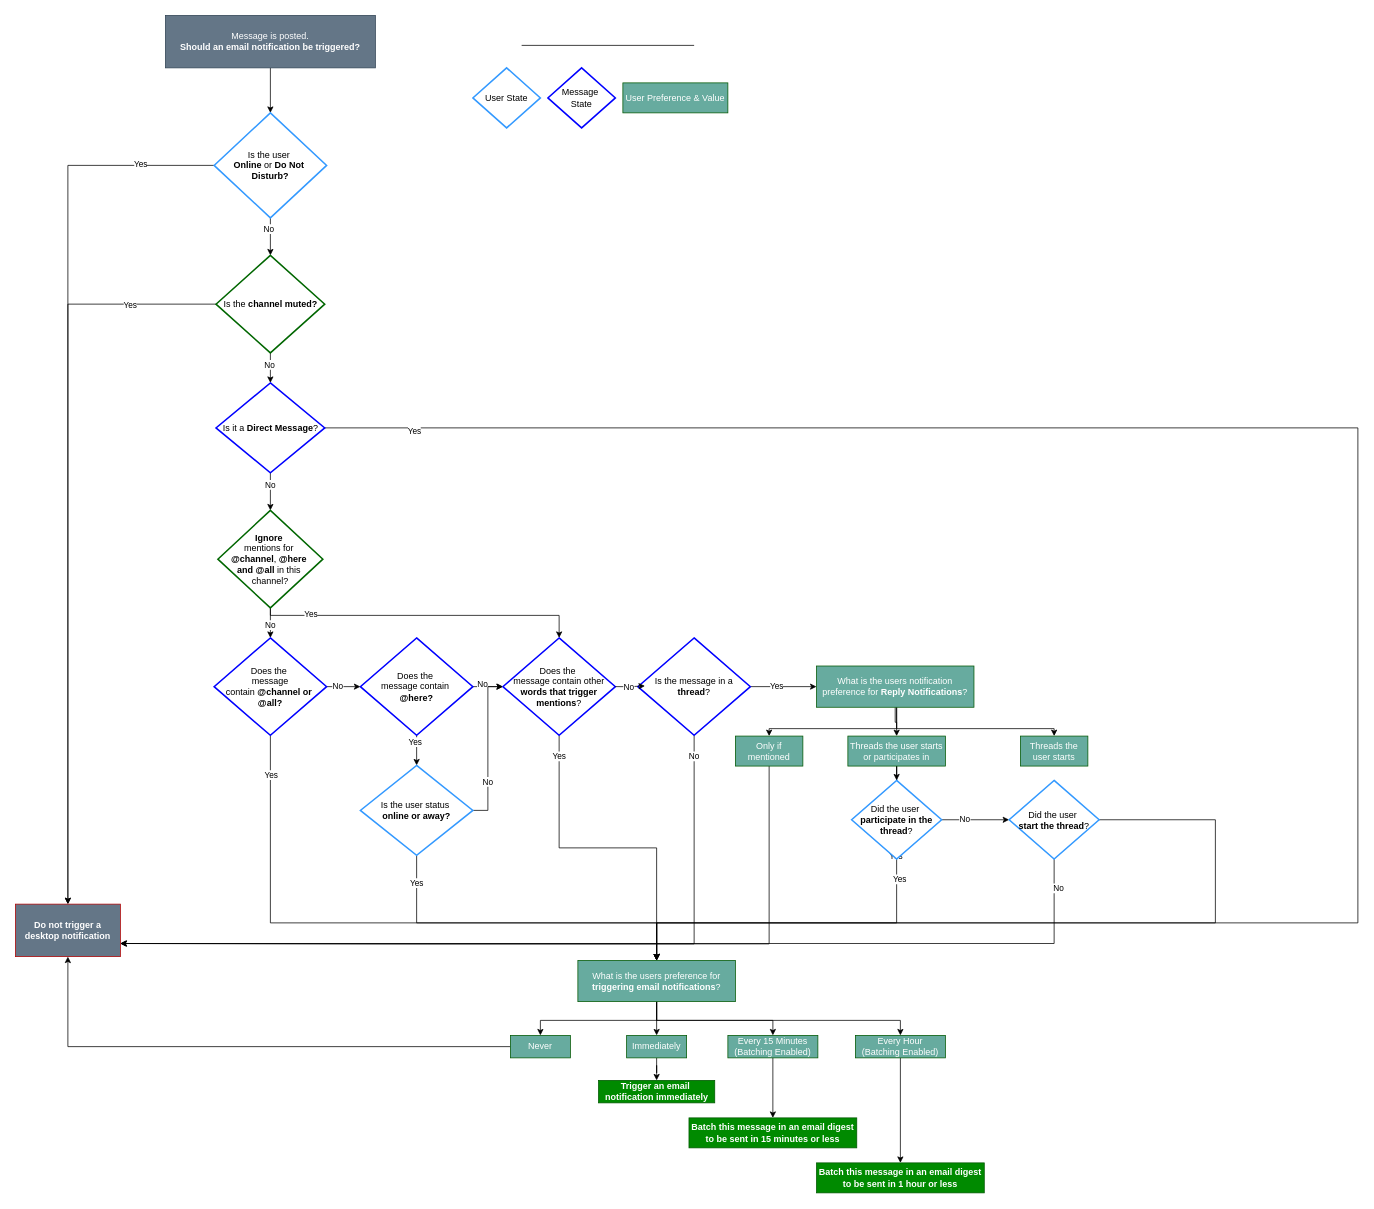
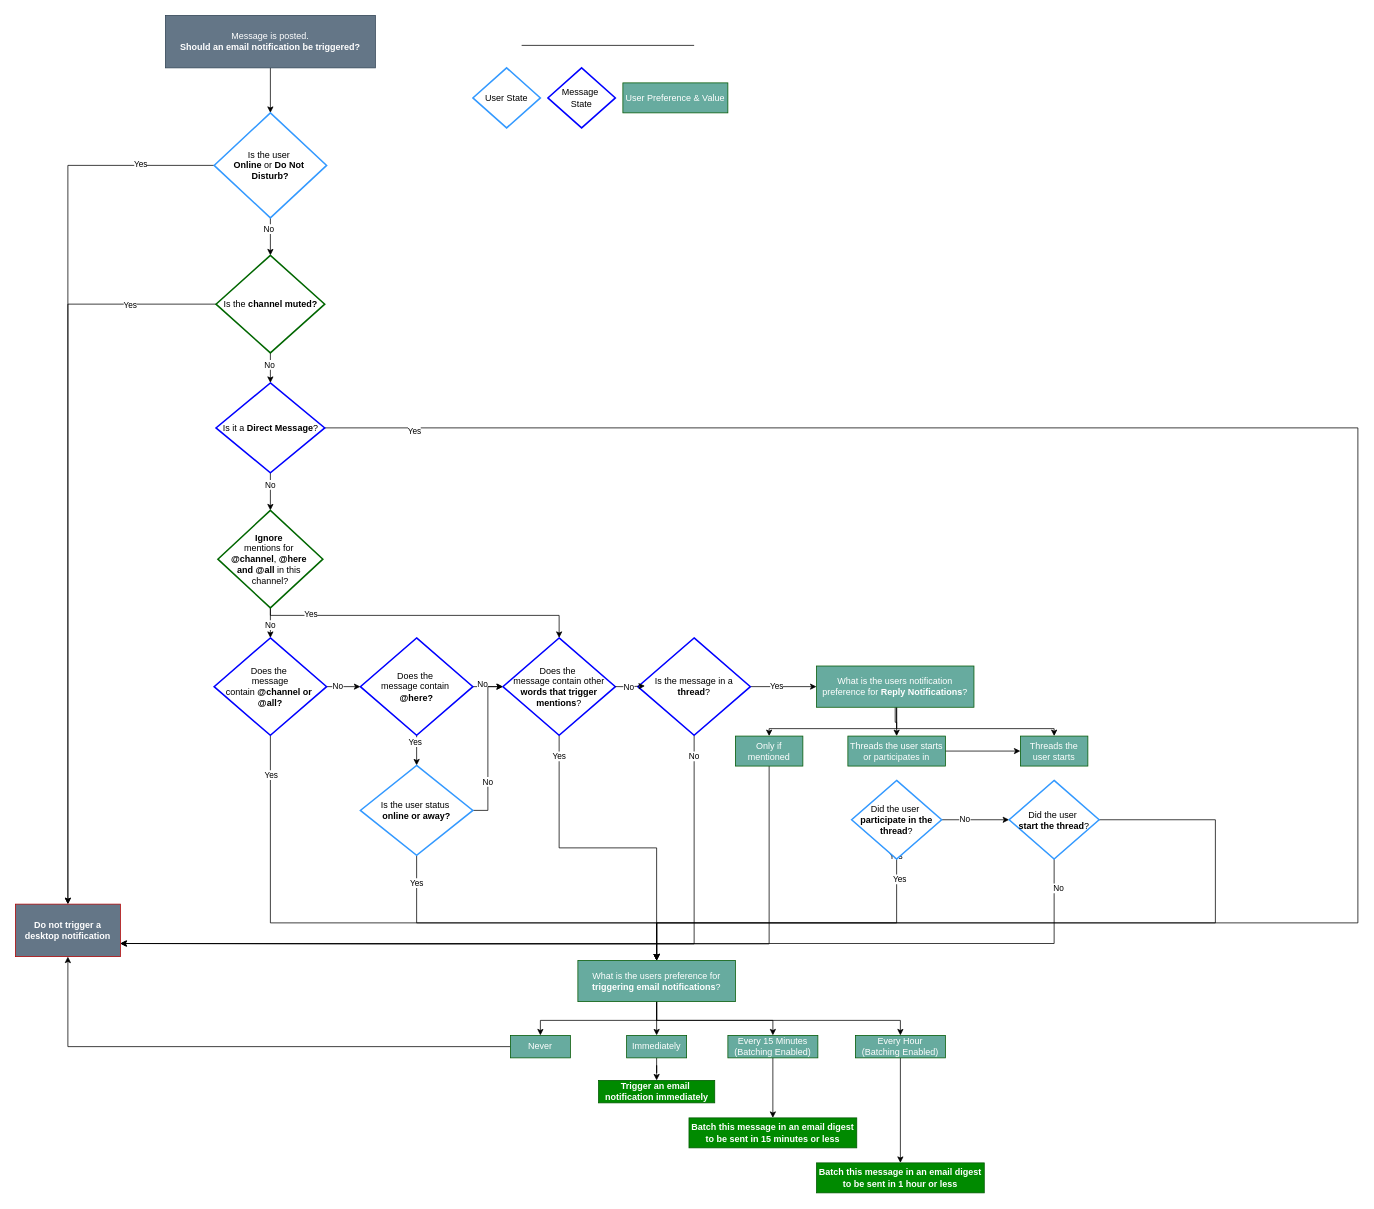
(897, 776) -> (1014, 751)
